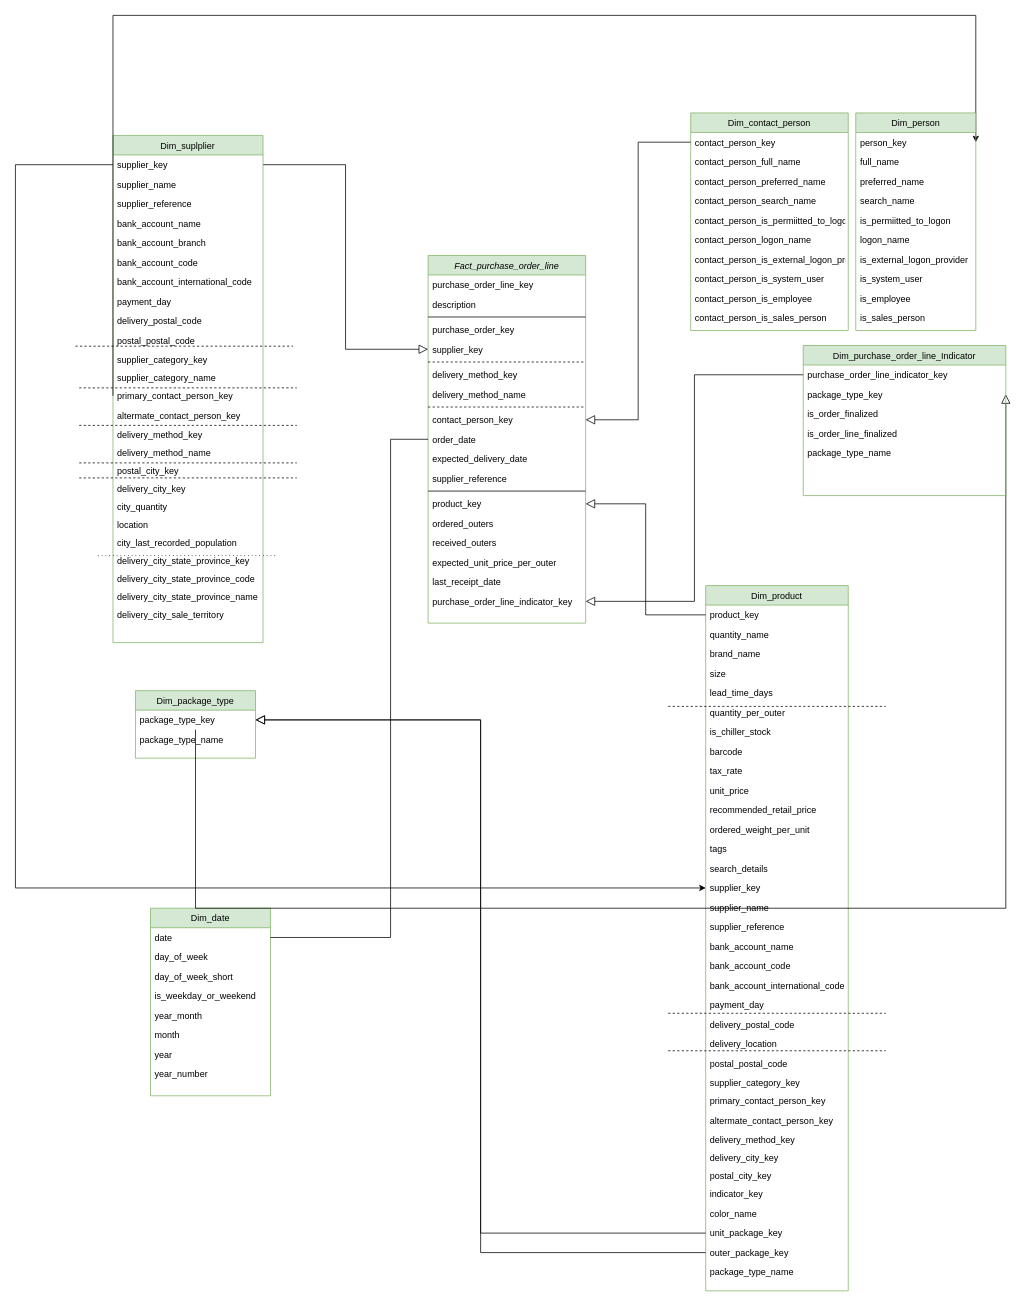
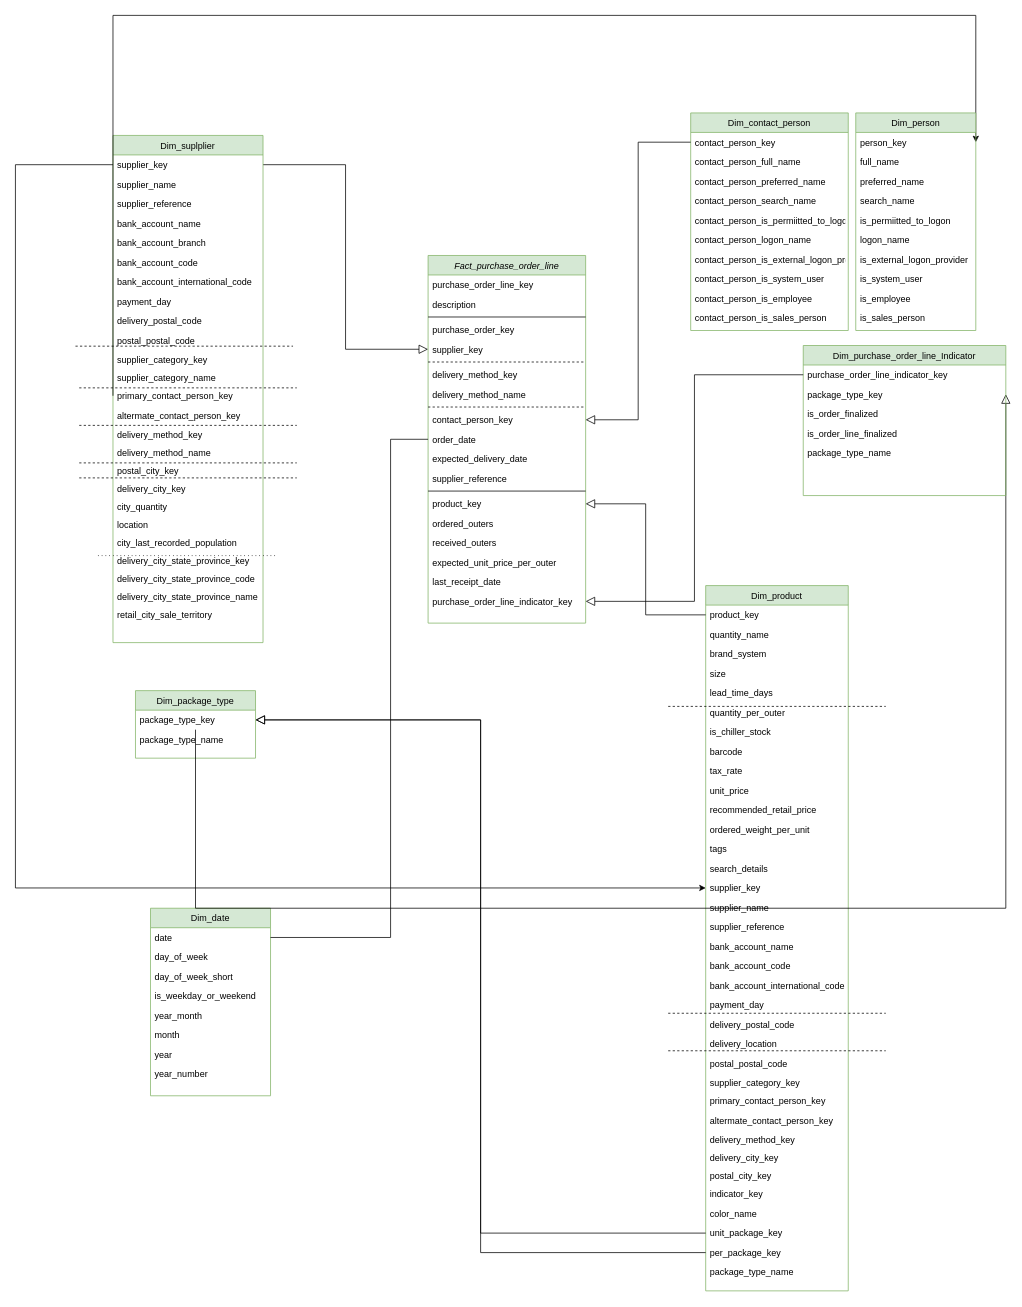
(182, 615) -> (177, 615)
(735, 654) -> (740, 654)
(752, 1253) -> (747, 1253)
